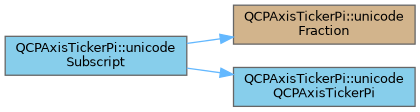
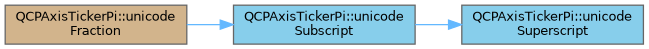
(204, 41) -> (204, 25)
(324, 87) -> (553, 25)
